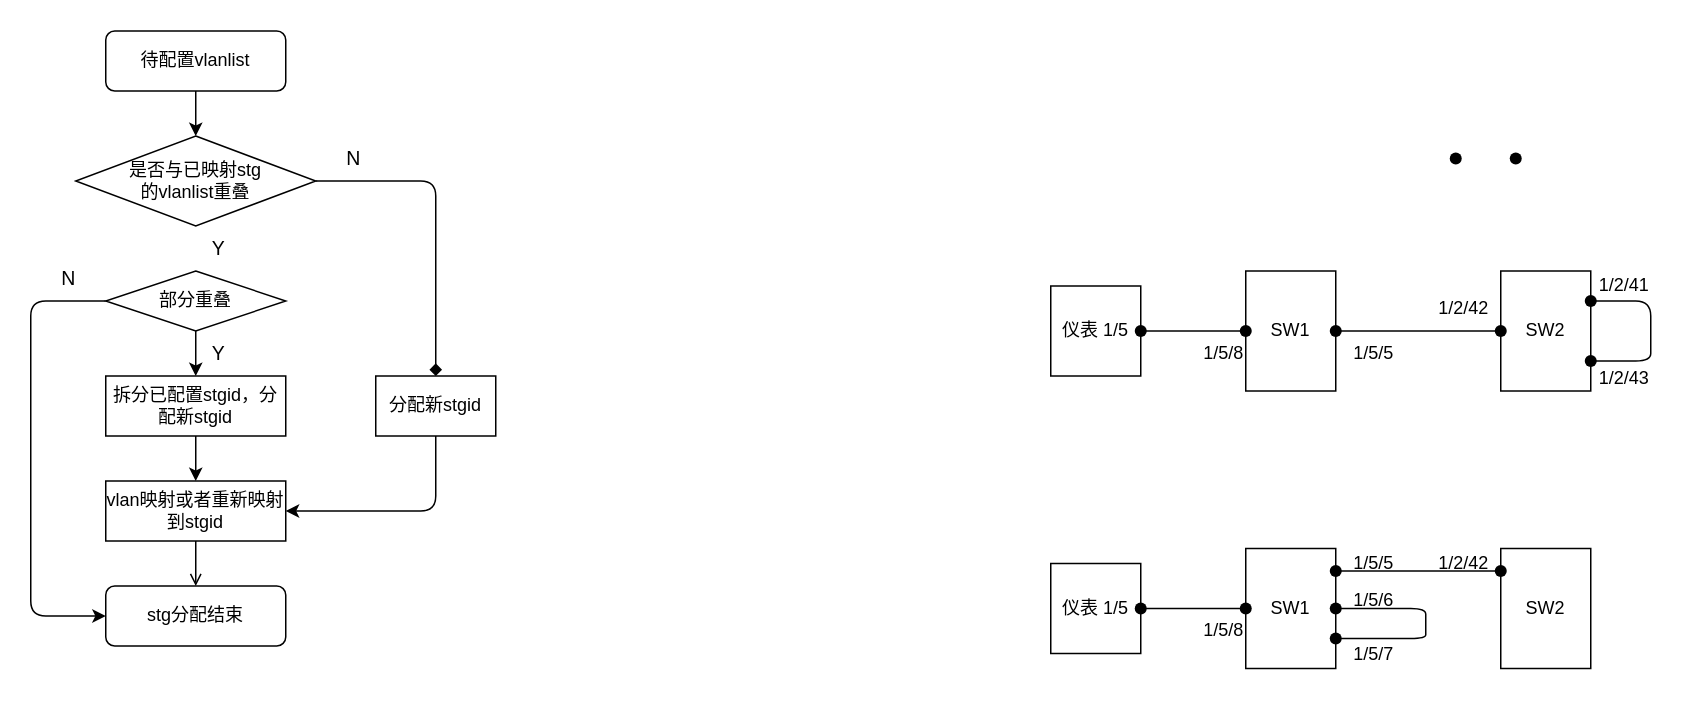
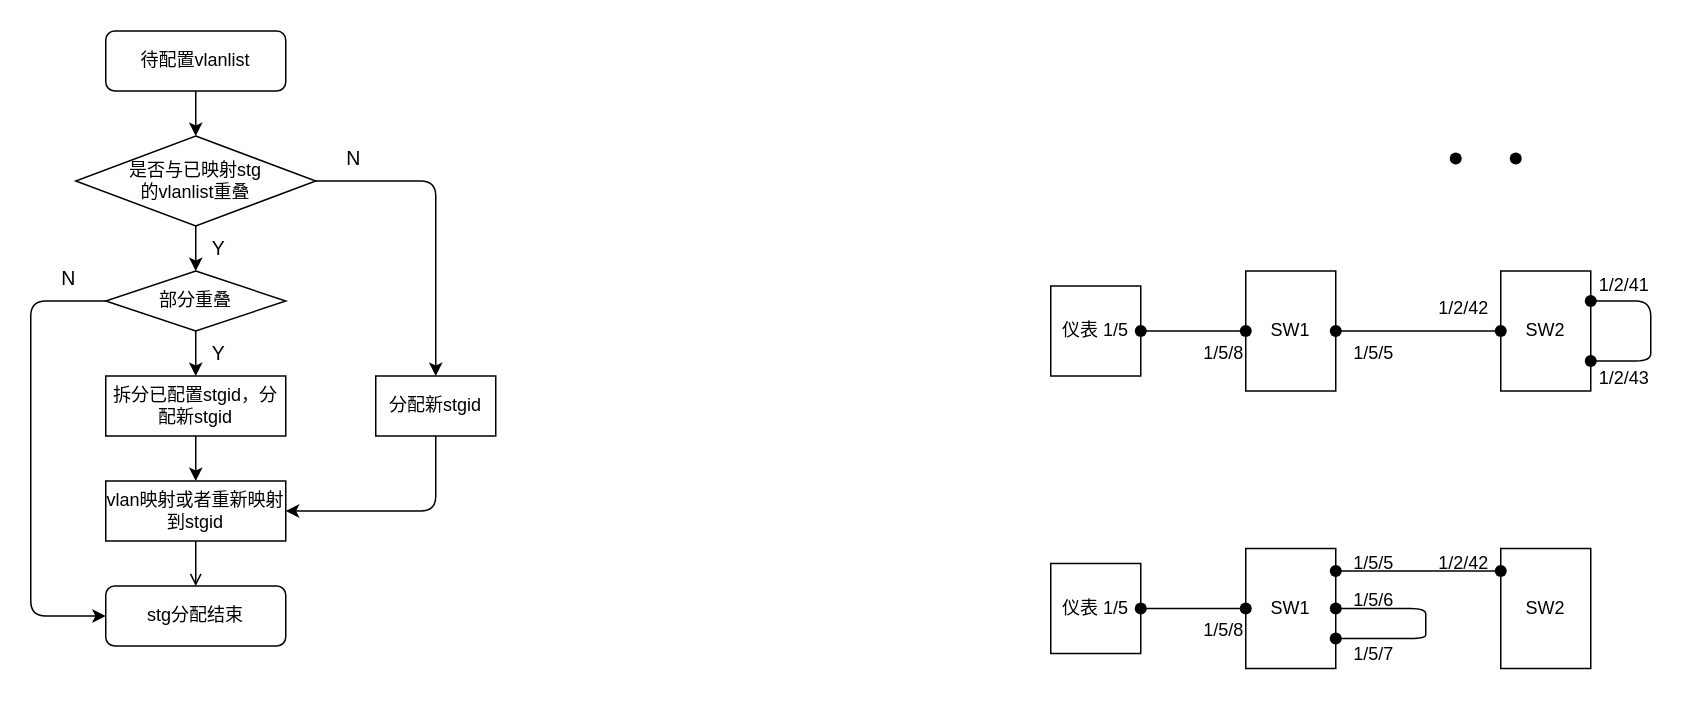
none -> (196, 243)
(436, 363) -> (436, 364)
